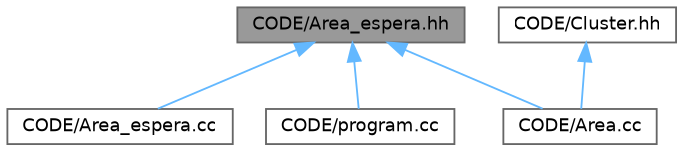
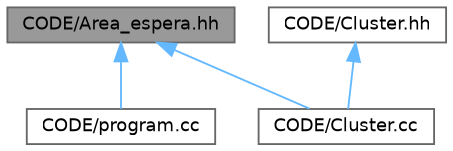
(120, 127) -> none
(580, 127) -> (346, 127)
